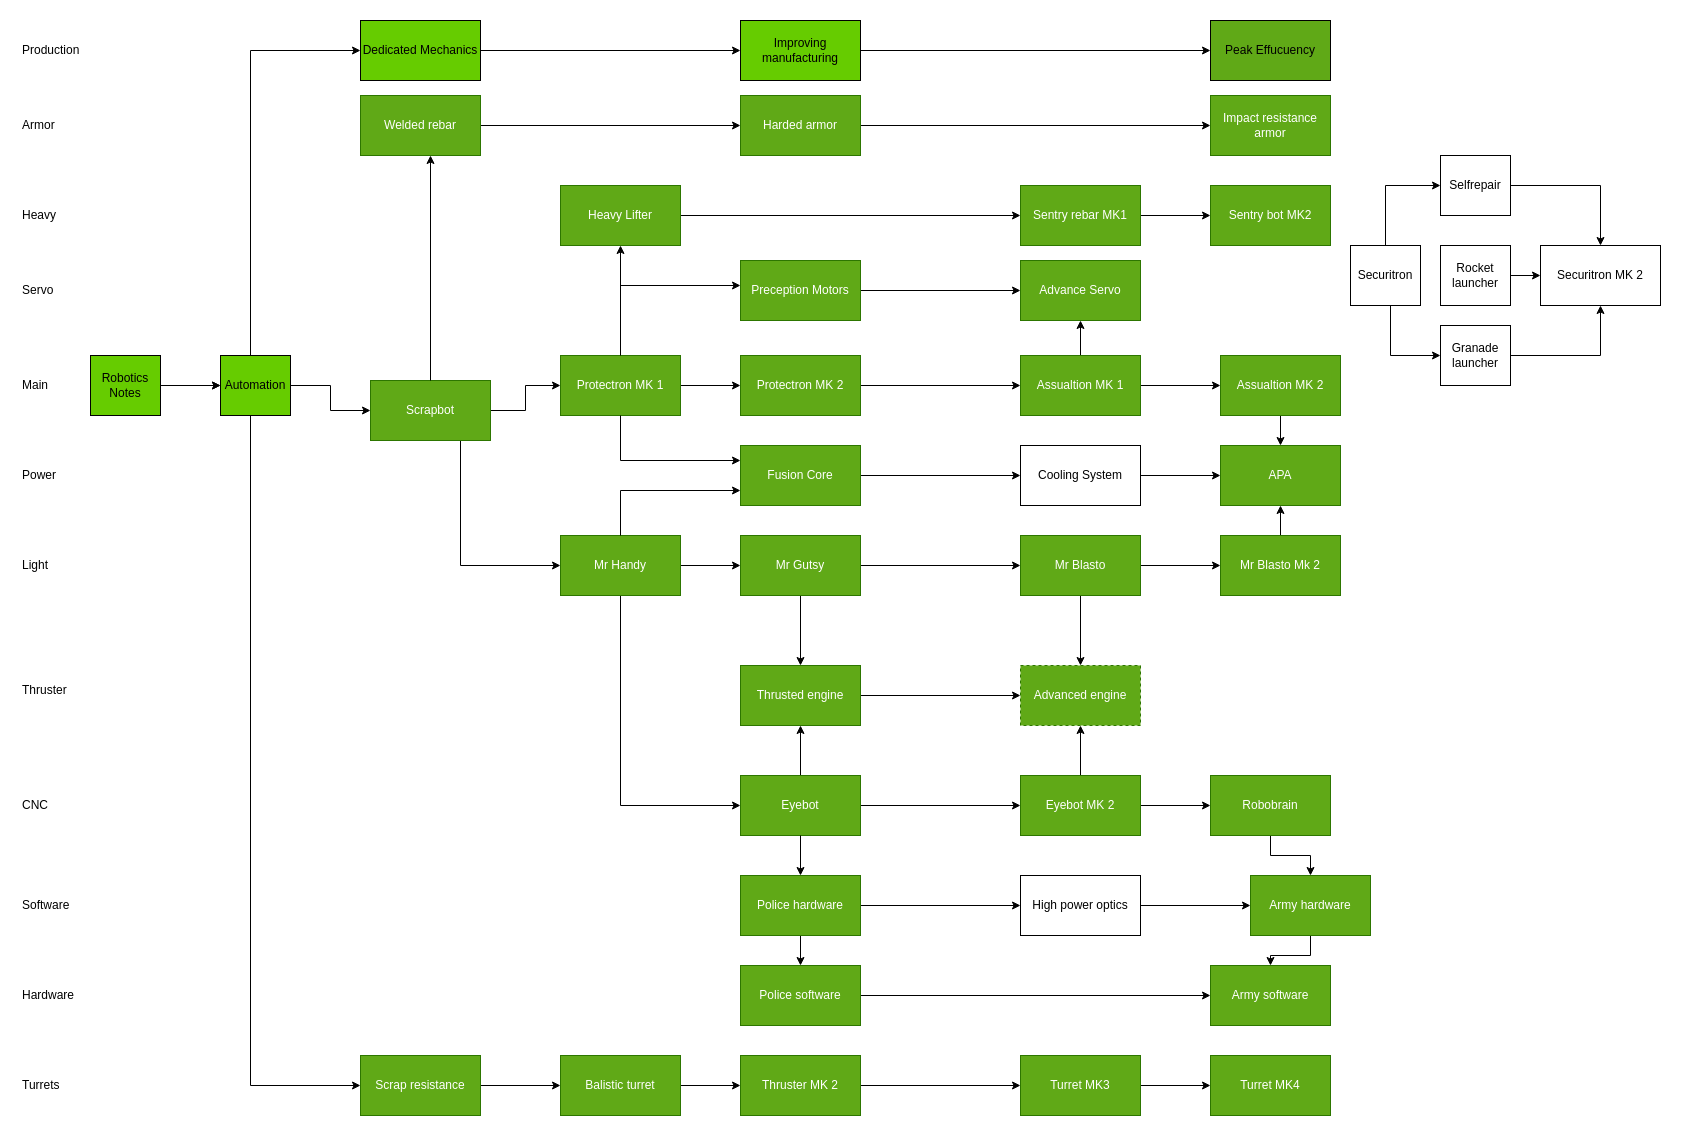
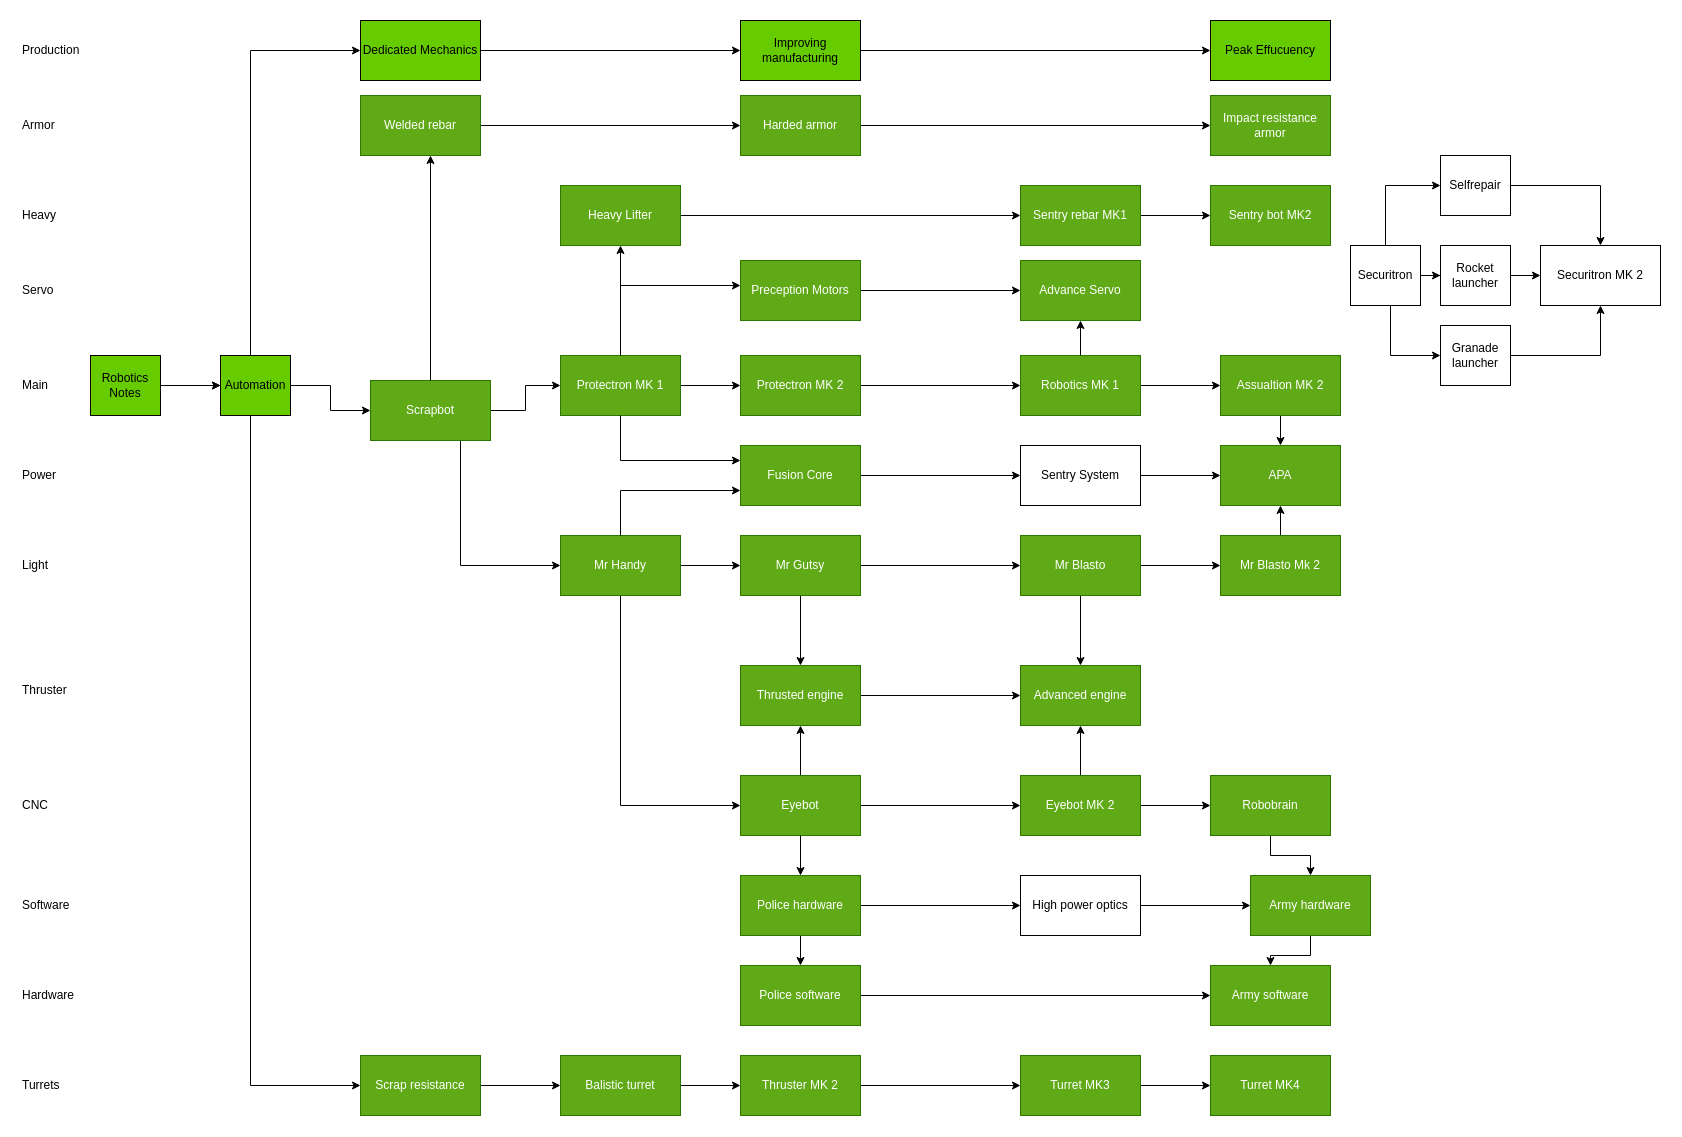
(1271, 51) -> (1271, 51)
none -> (1435, 276)
(1081, 386) -> (1081, 386)
(1081, 476) -> (1081, 476)
(1081, 696) -> (1081, 696)
